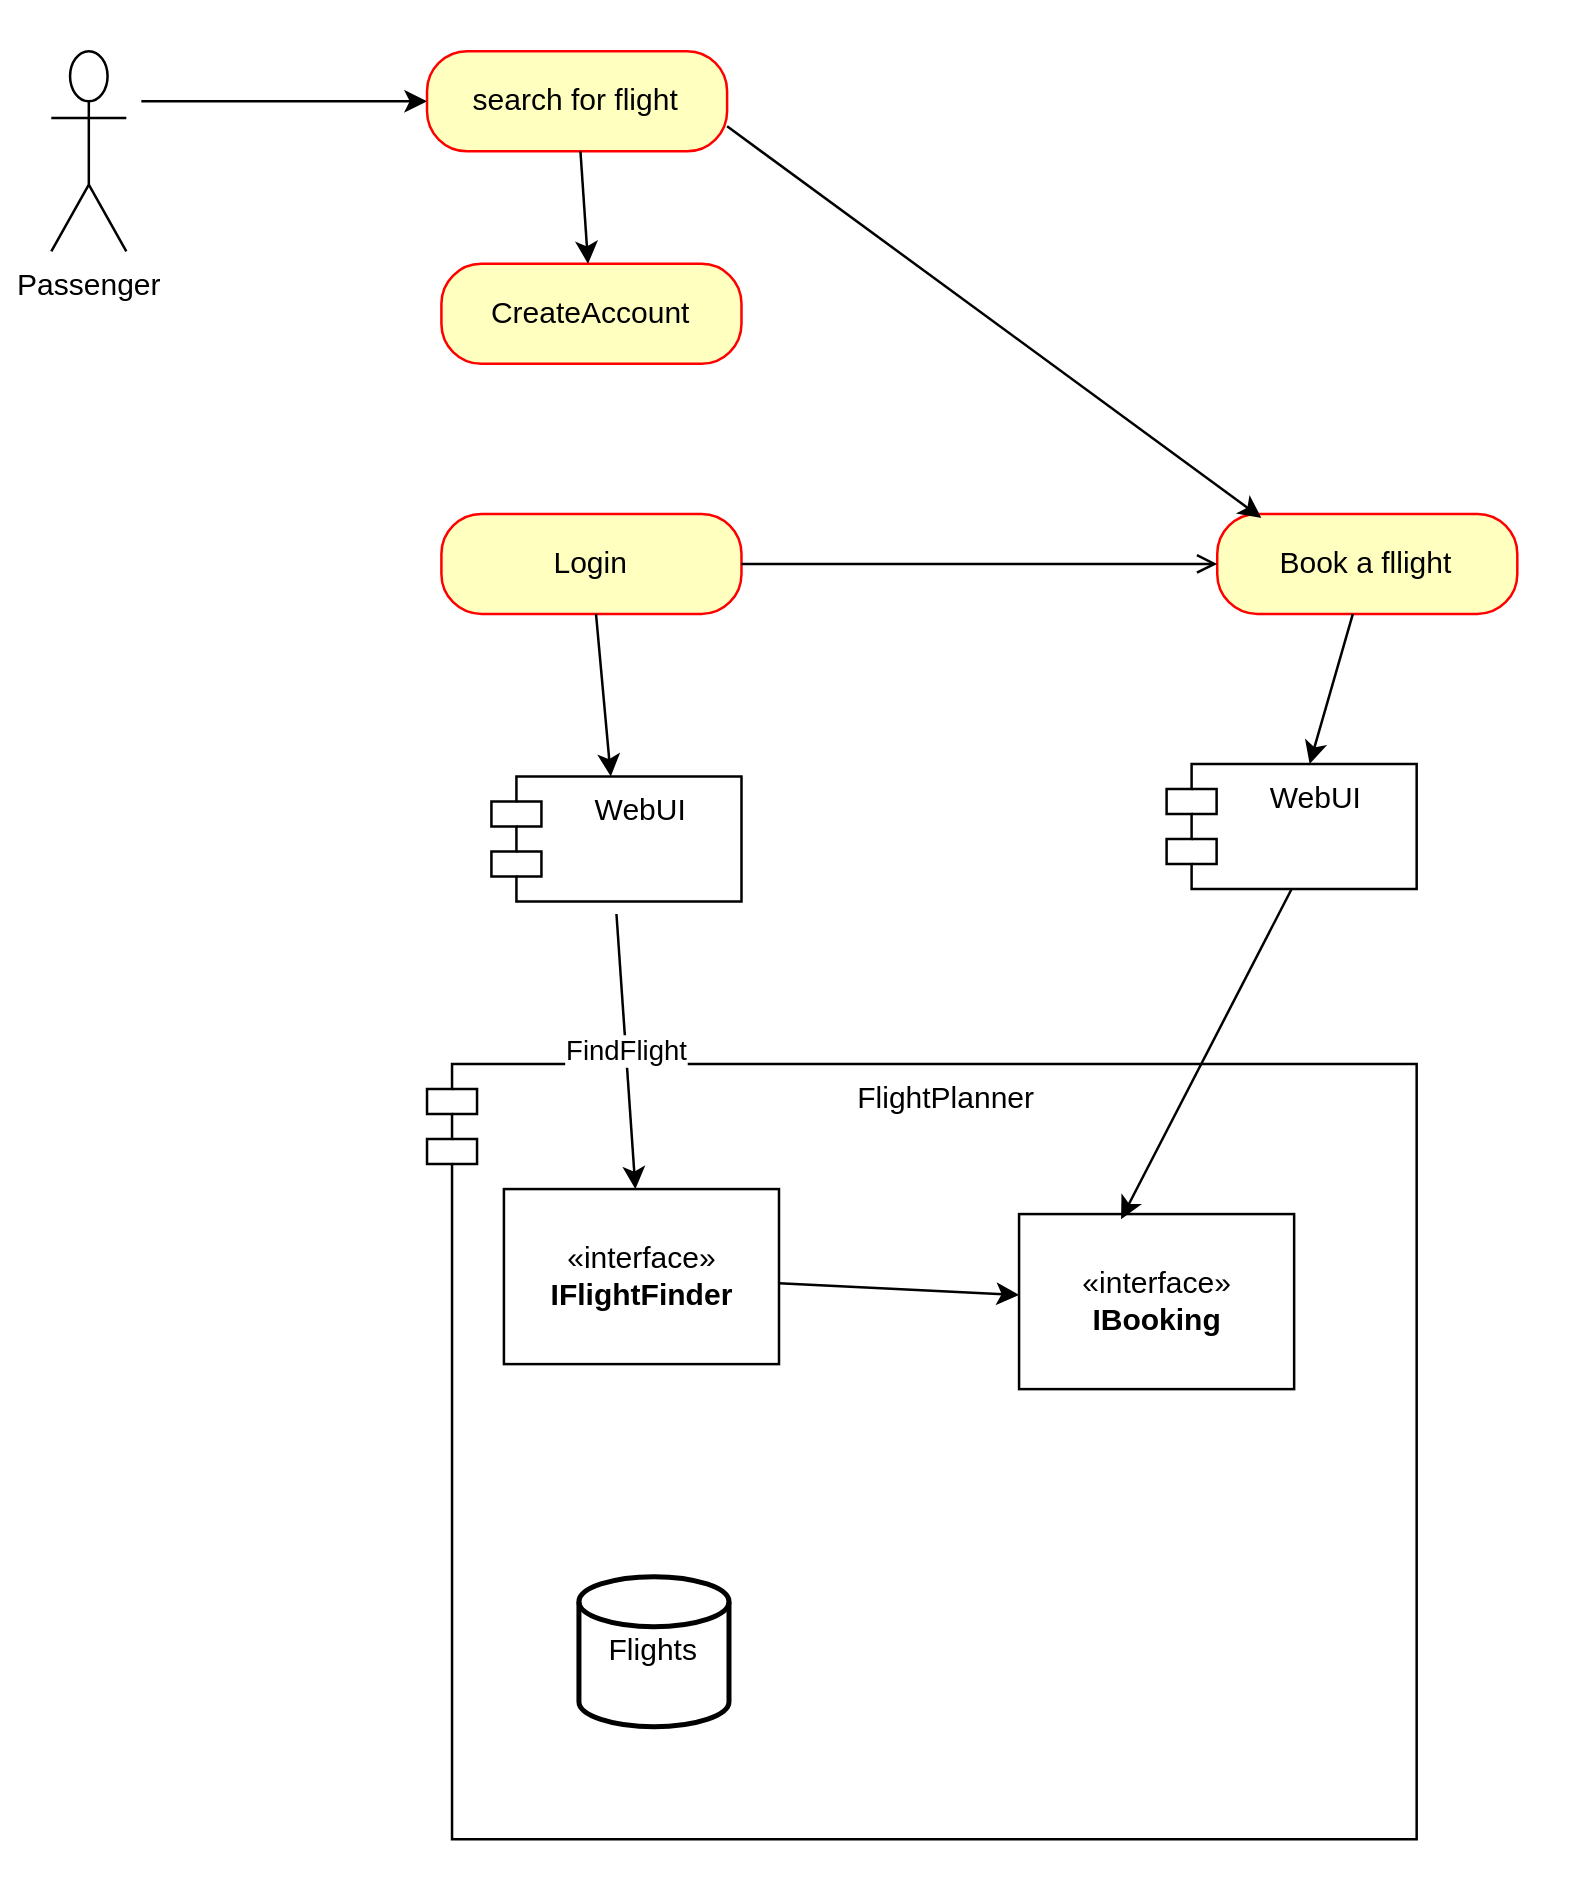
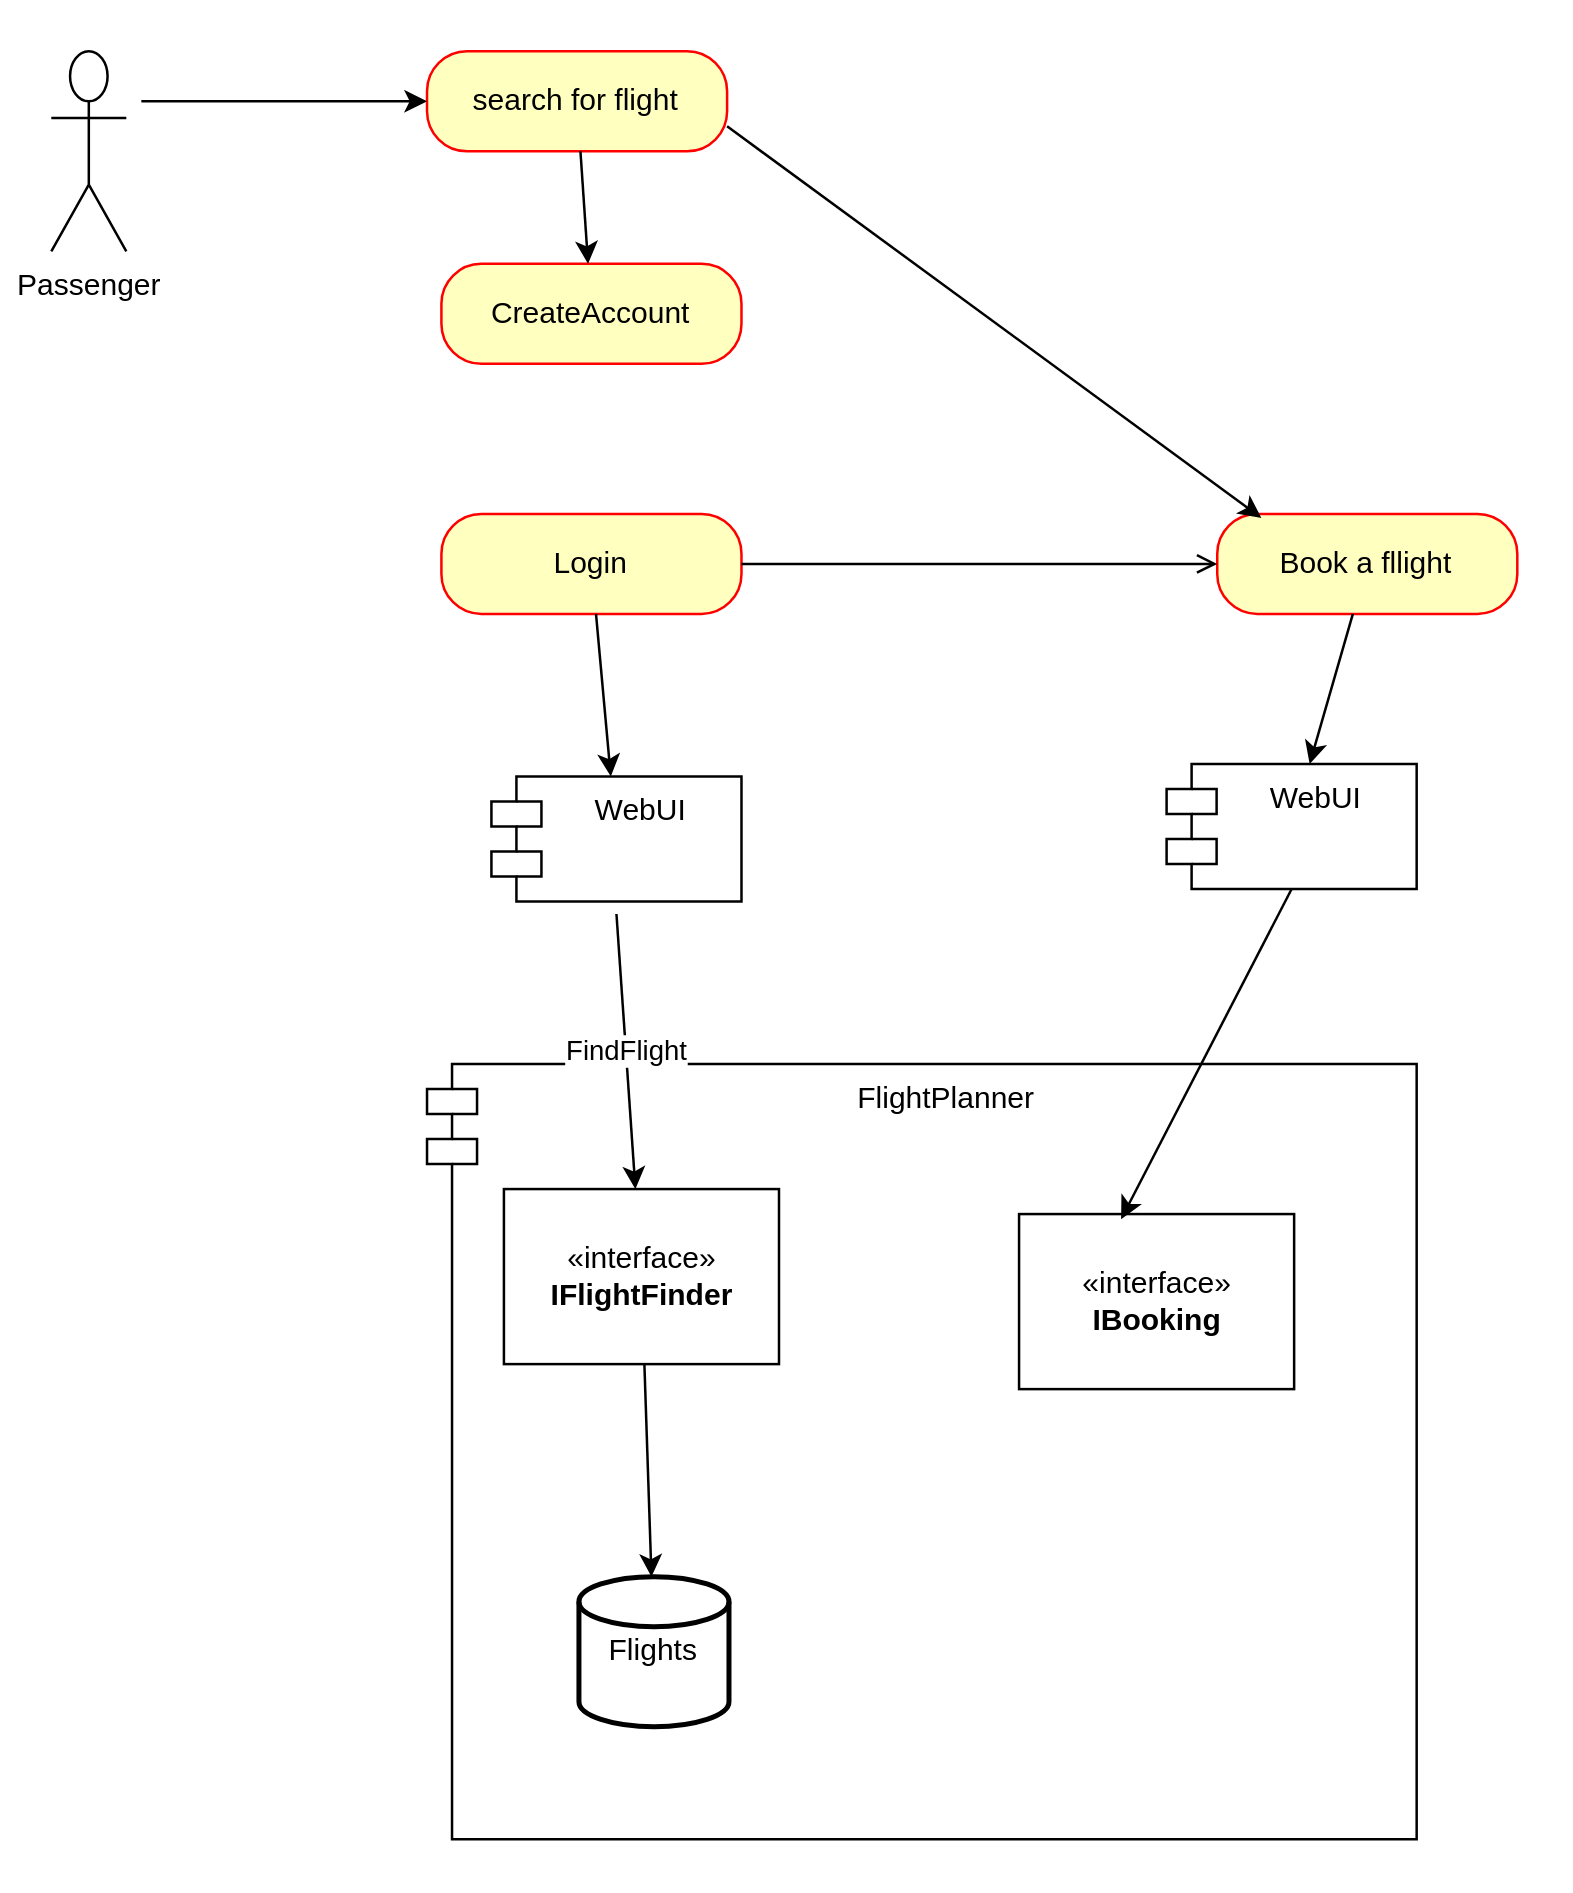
(891, 1288) -> (647, 1462)
